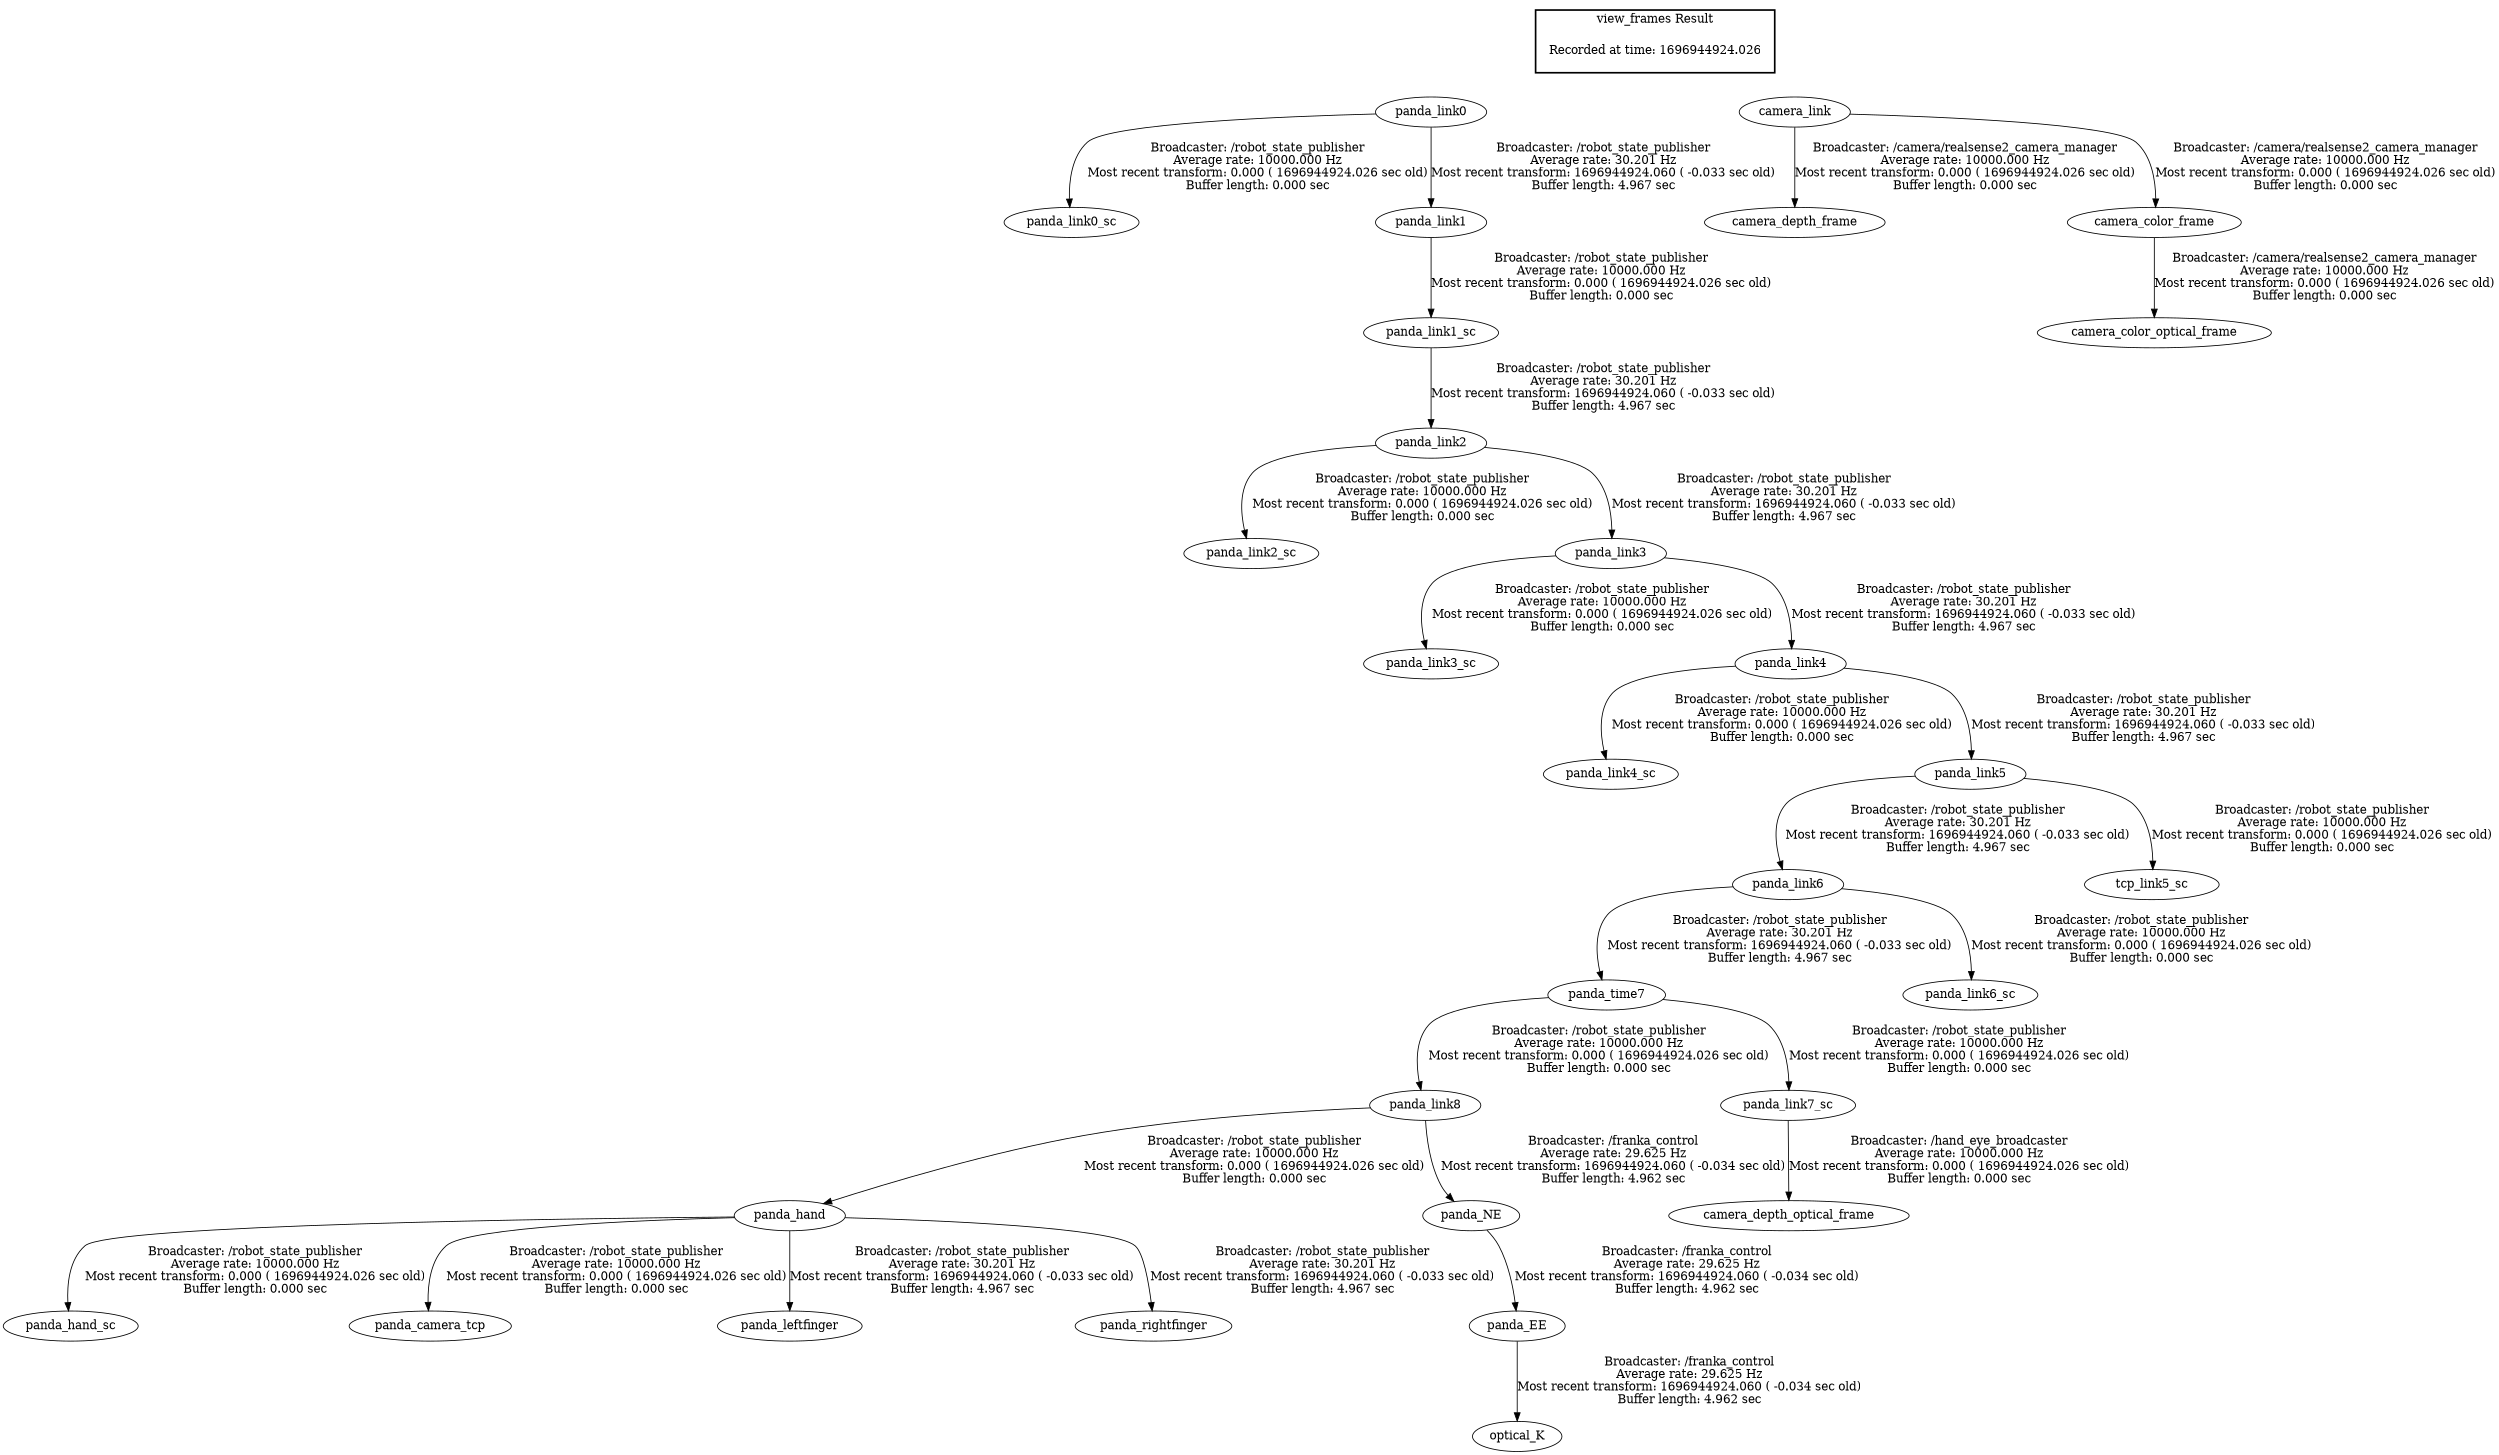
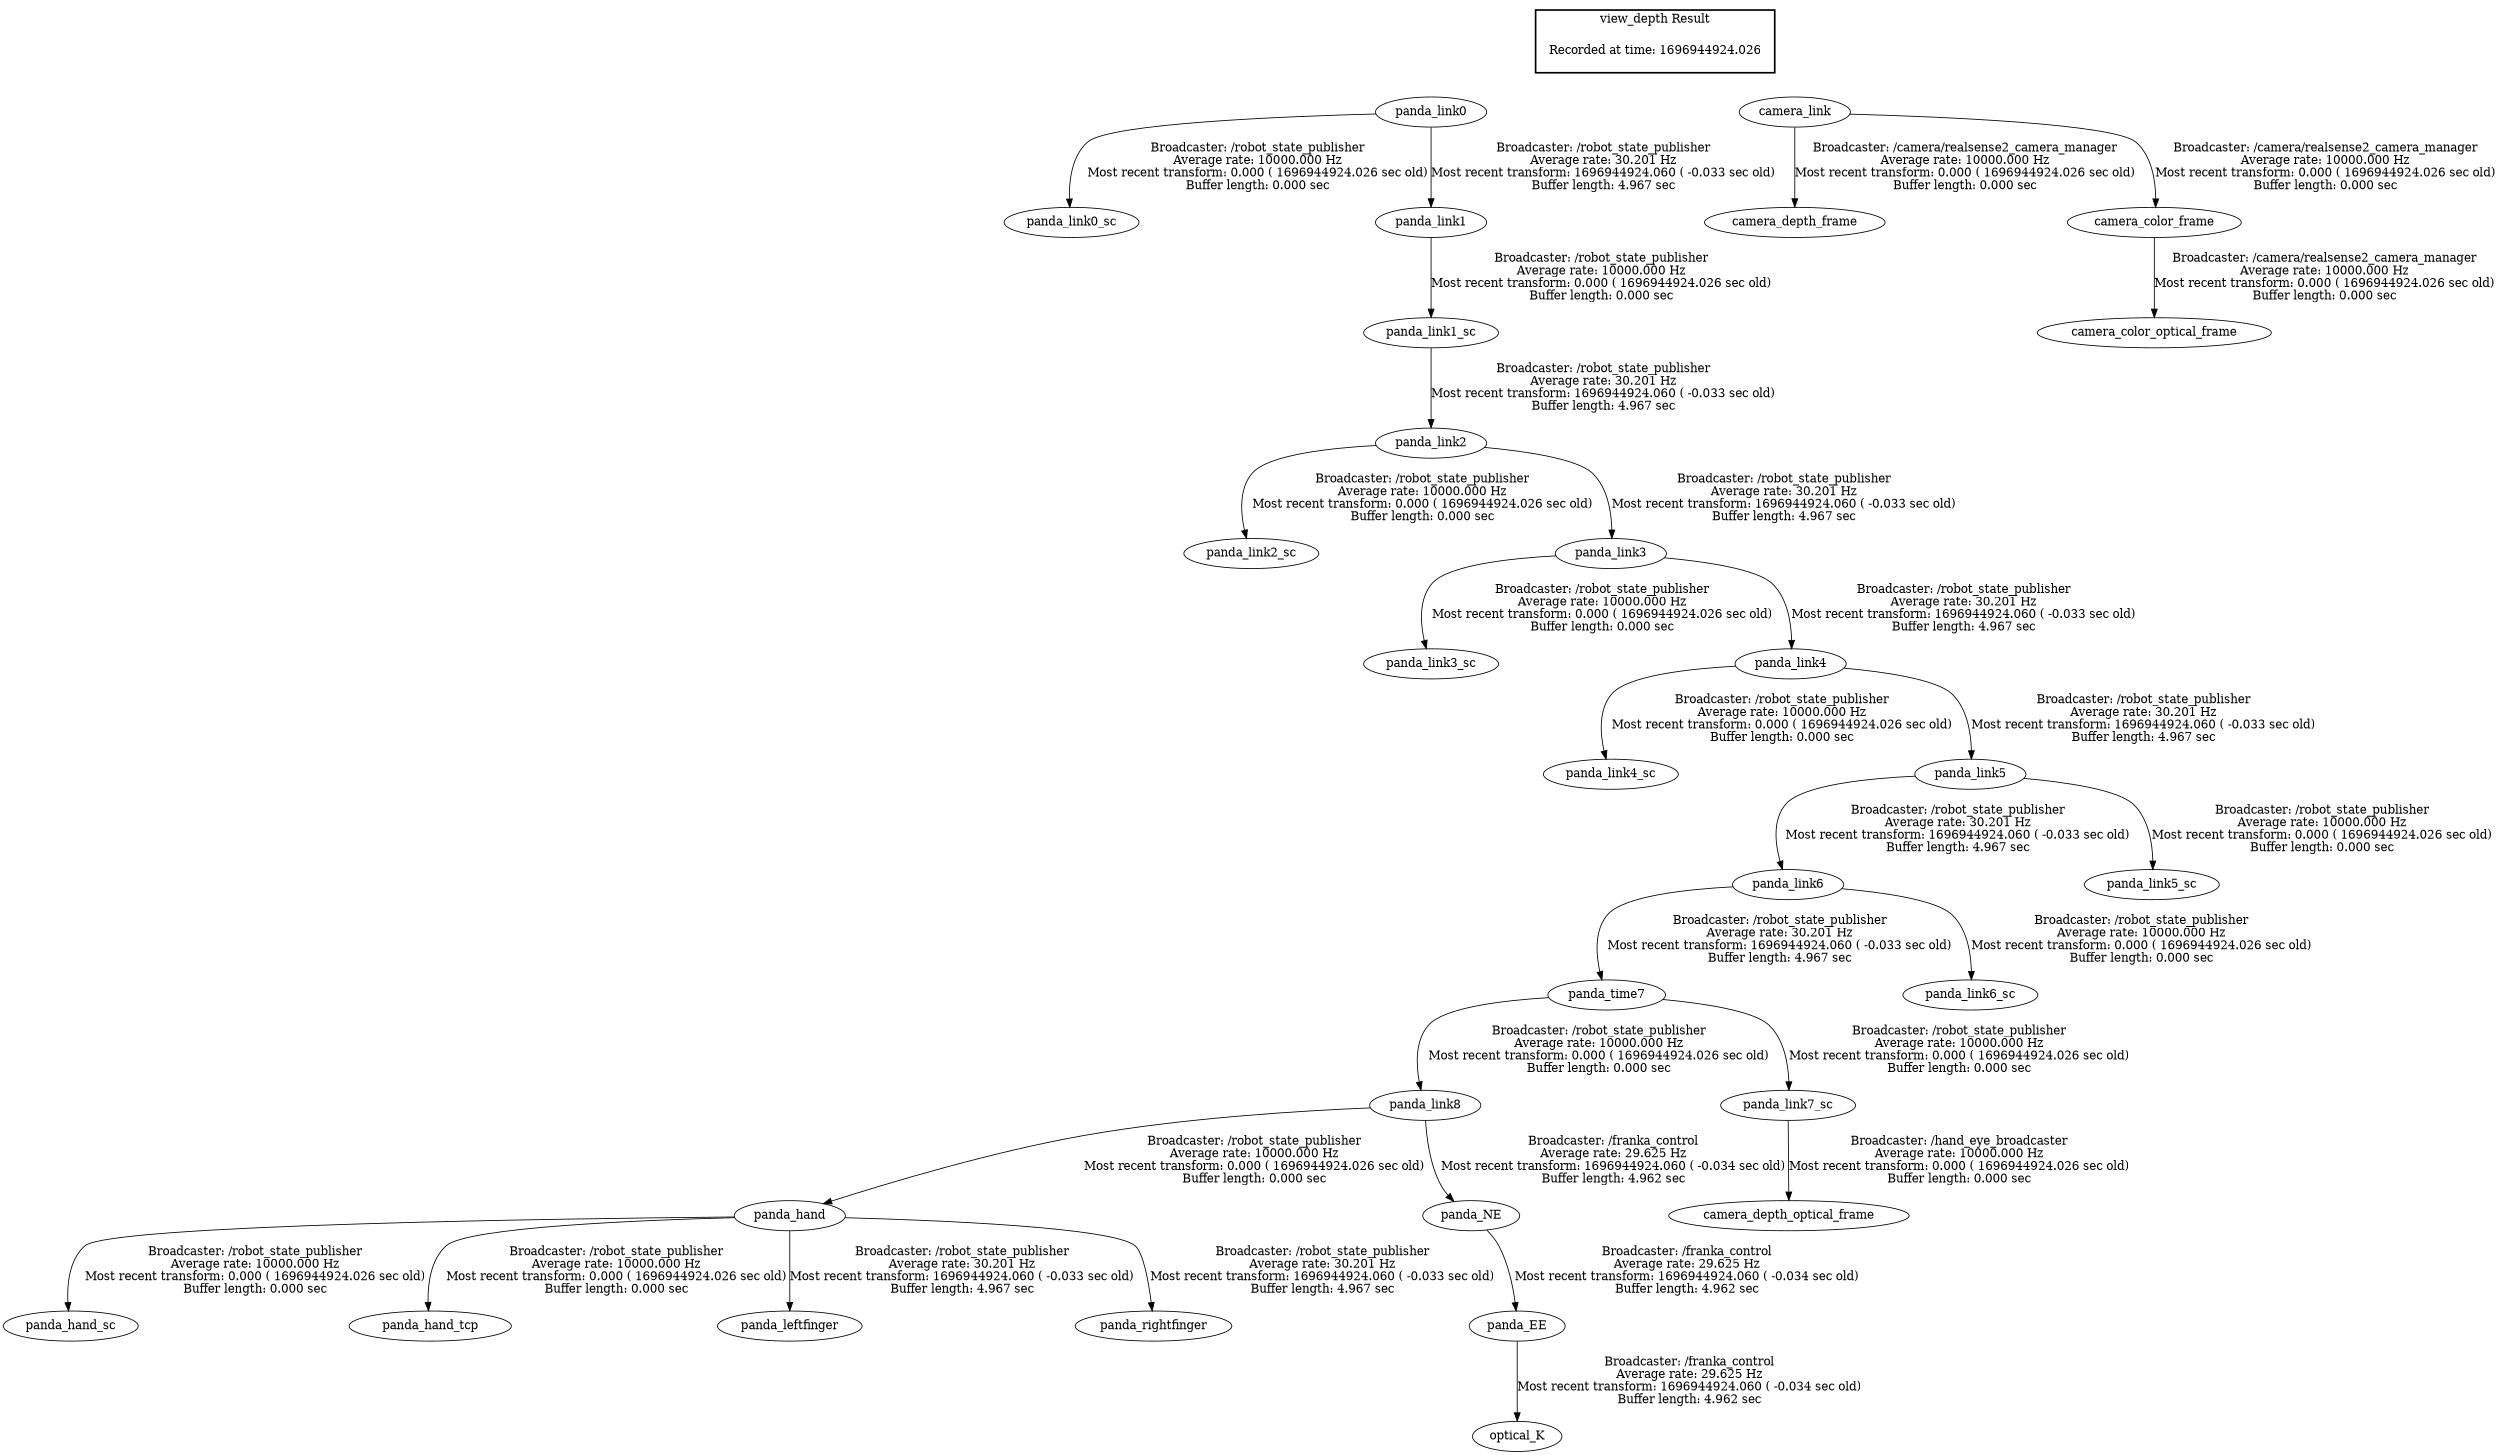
(1655, 20) -> (1655, 20)
(2152, 885) -> (2152, 885)
(430, 1326) -> (430, 1326)
